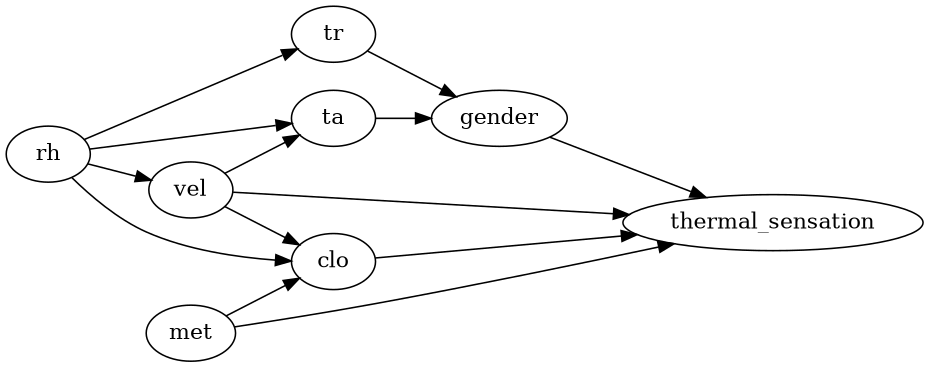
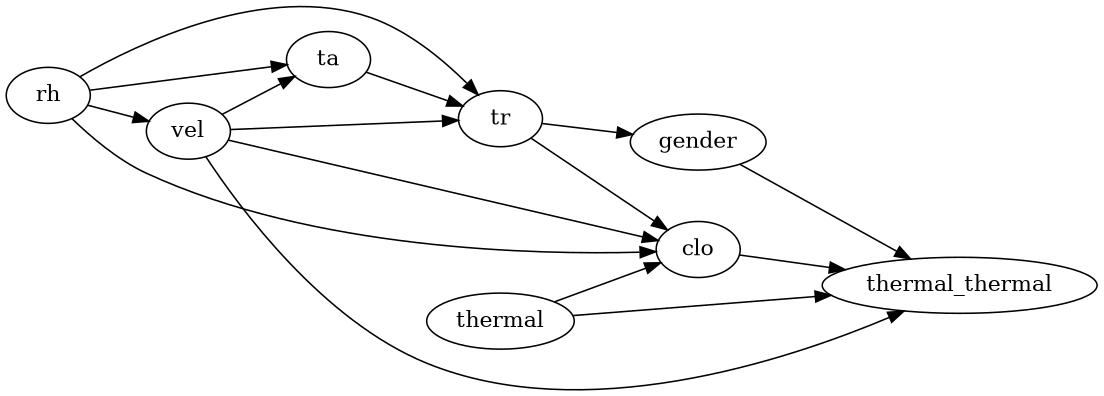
(395, 118) -> (407, 87)
none -> (337, 125)
none -> (593, 180)
(773, 223) -> (960, 285)
(191, 333) -> (500, 321)
